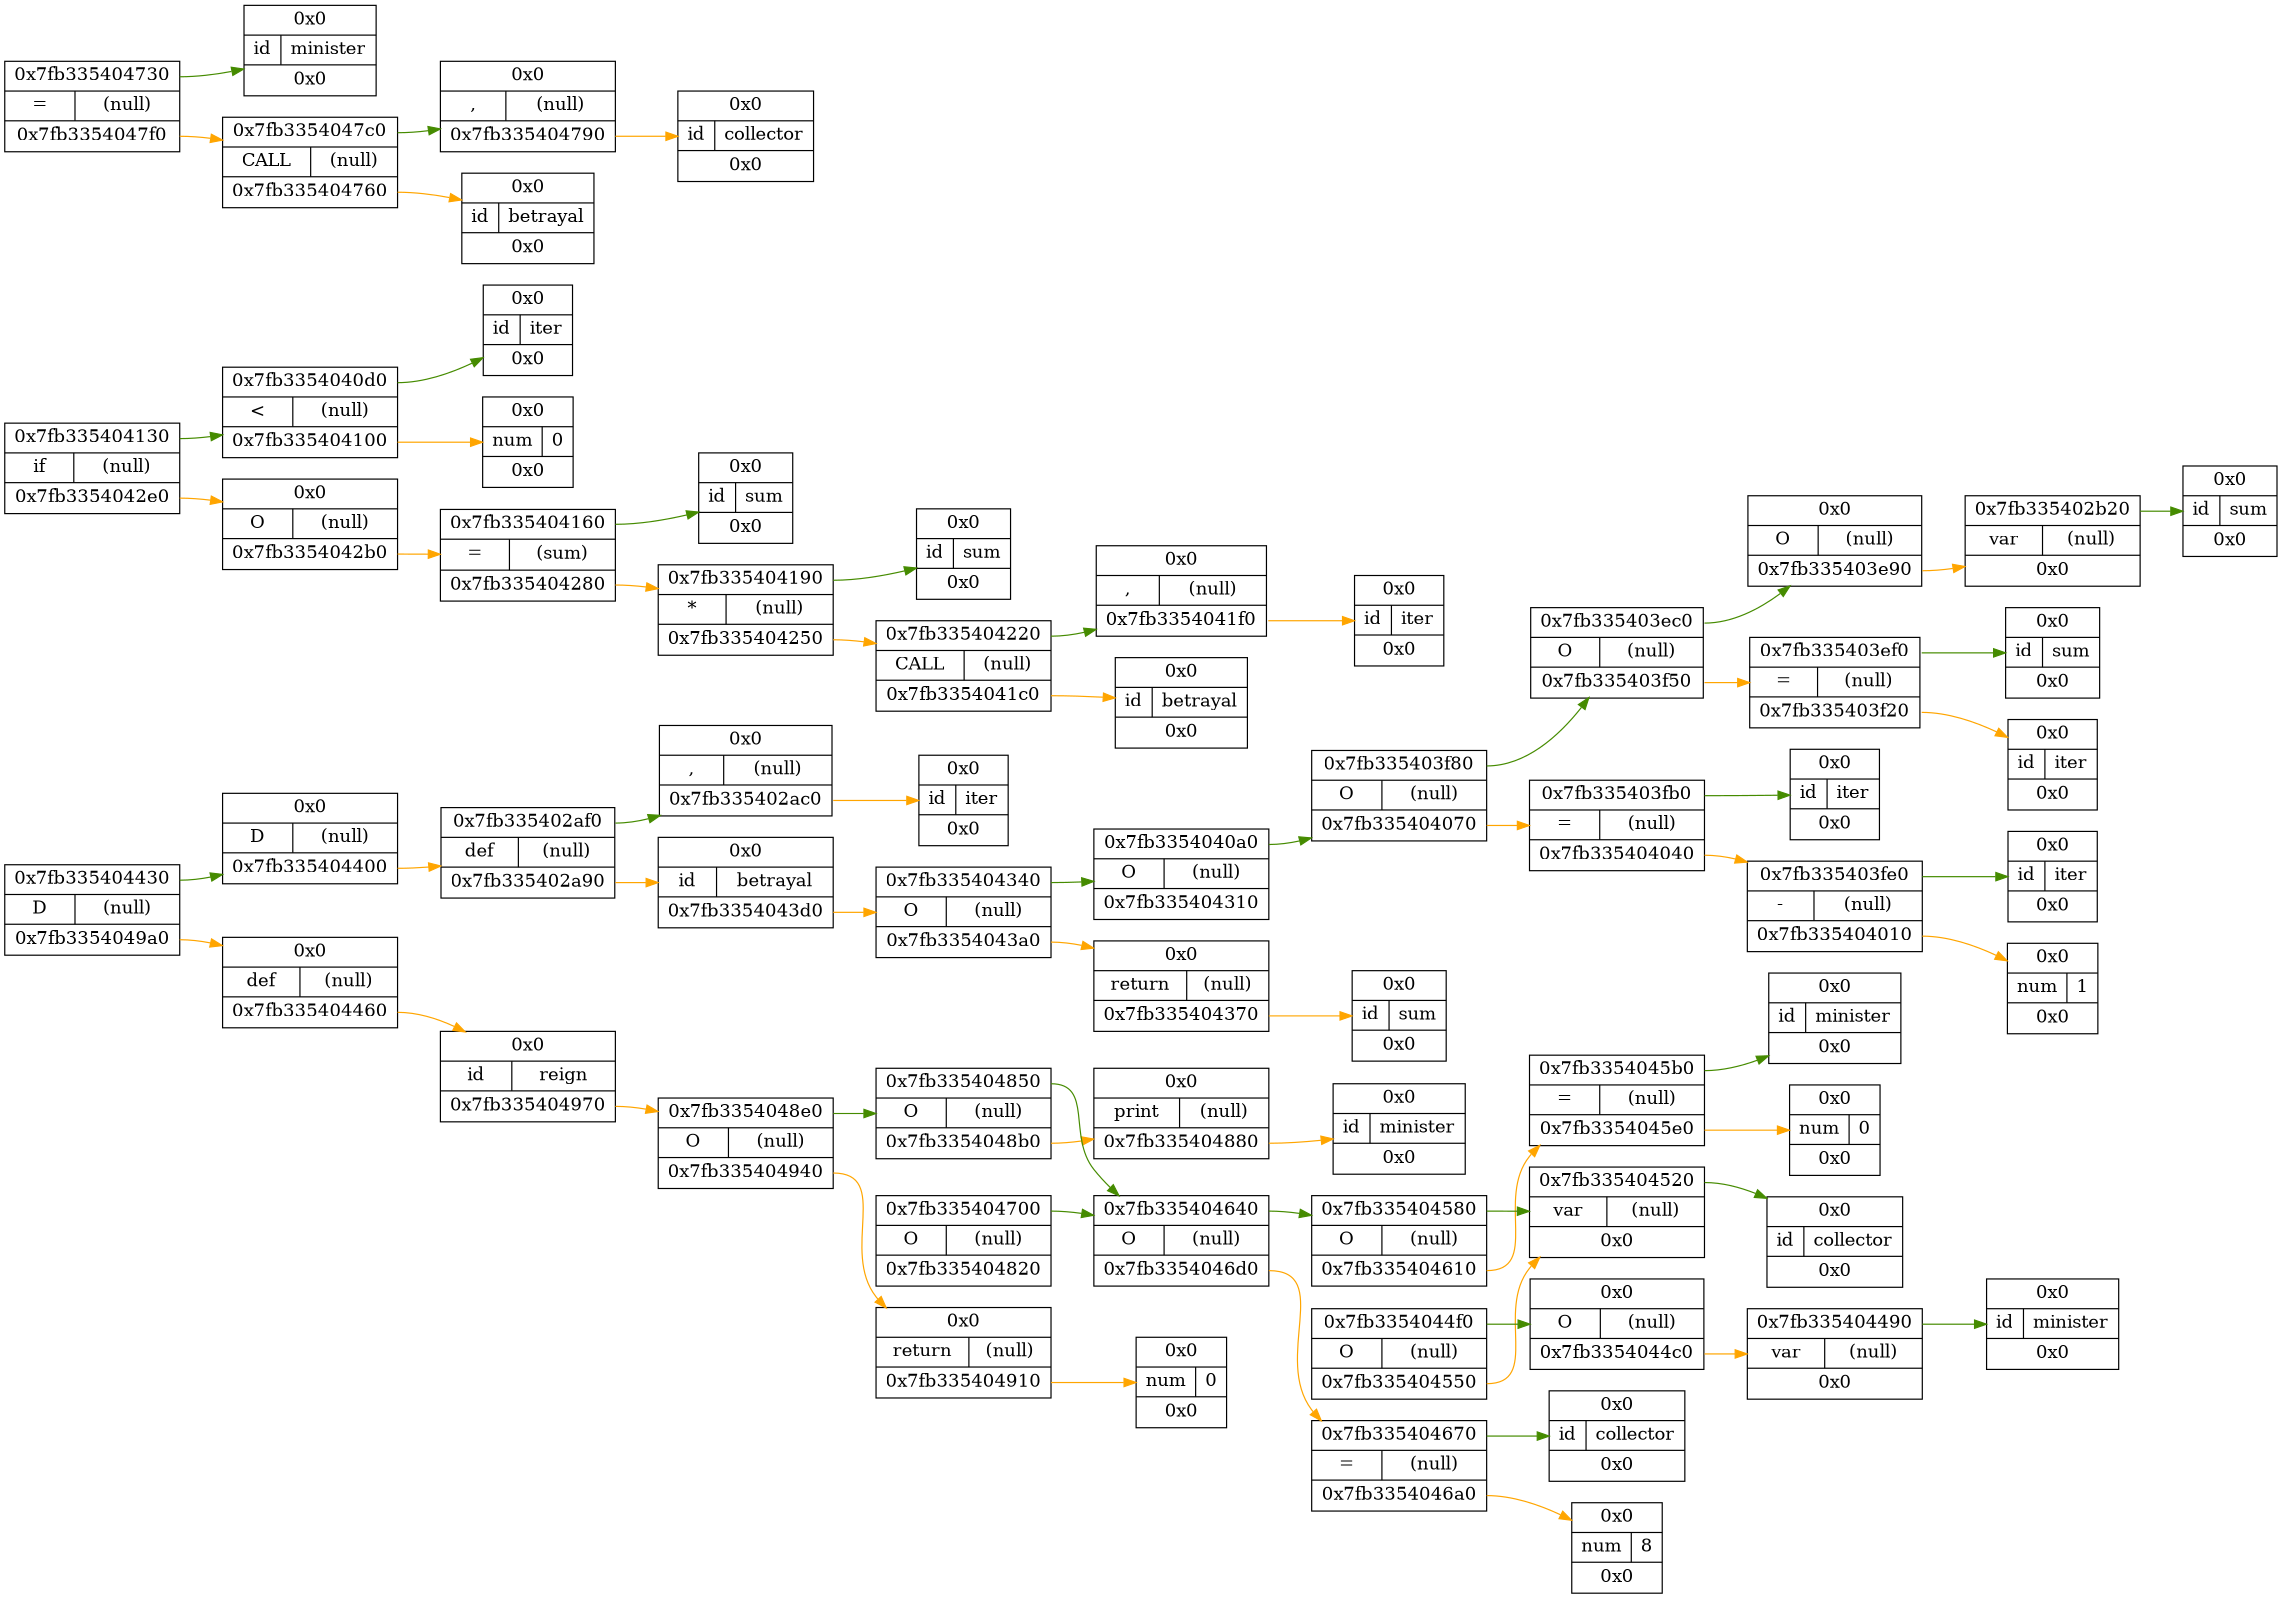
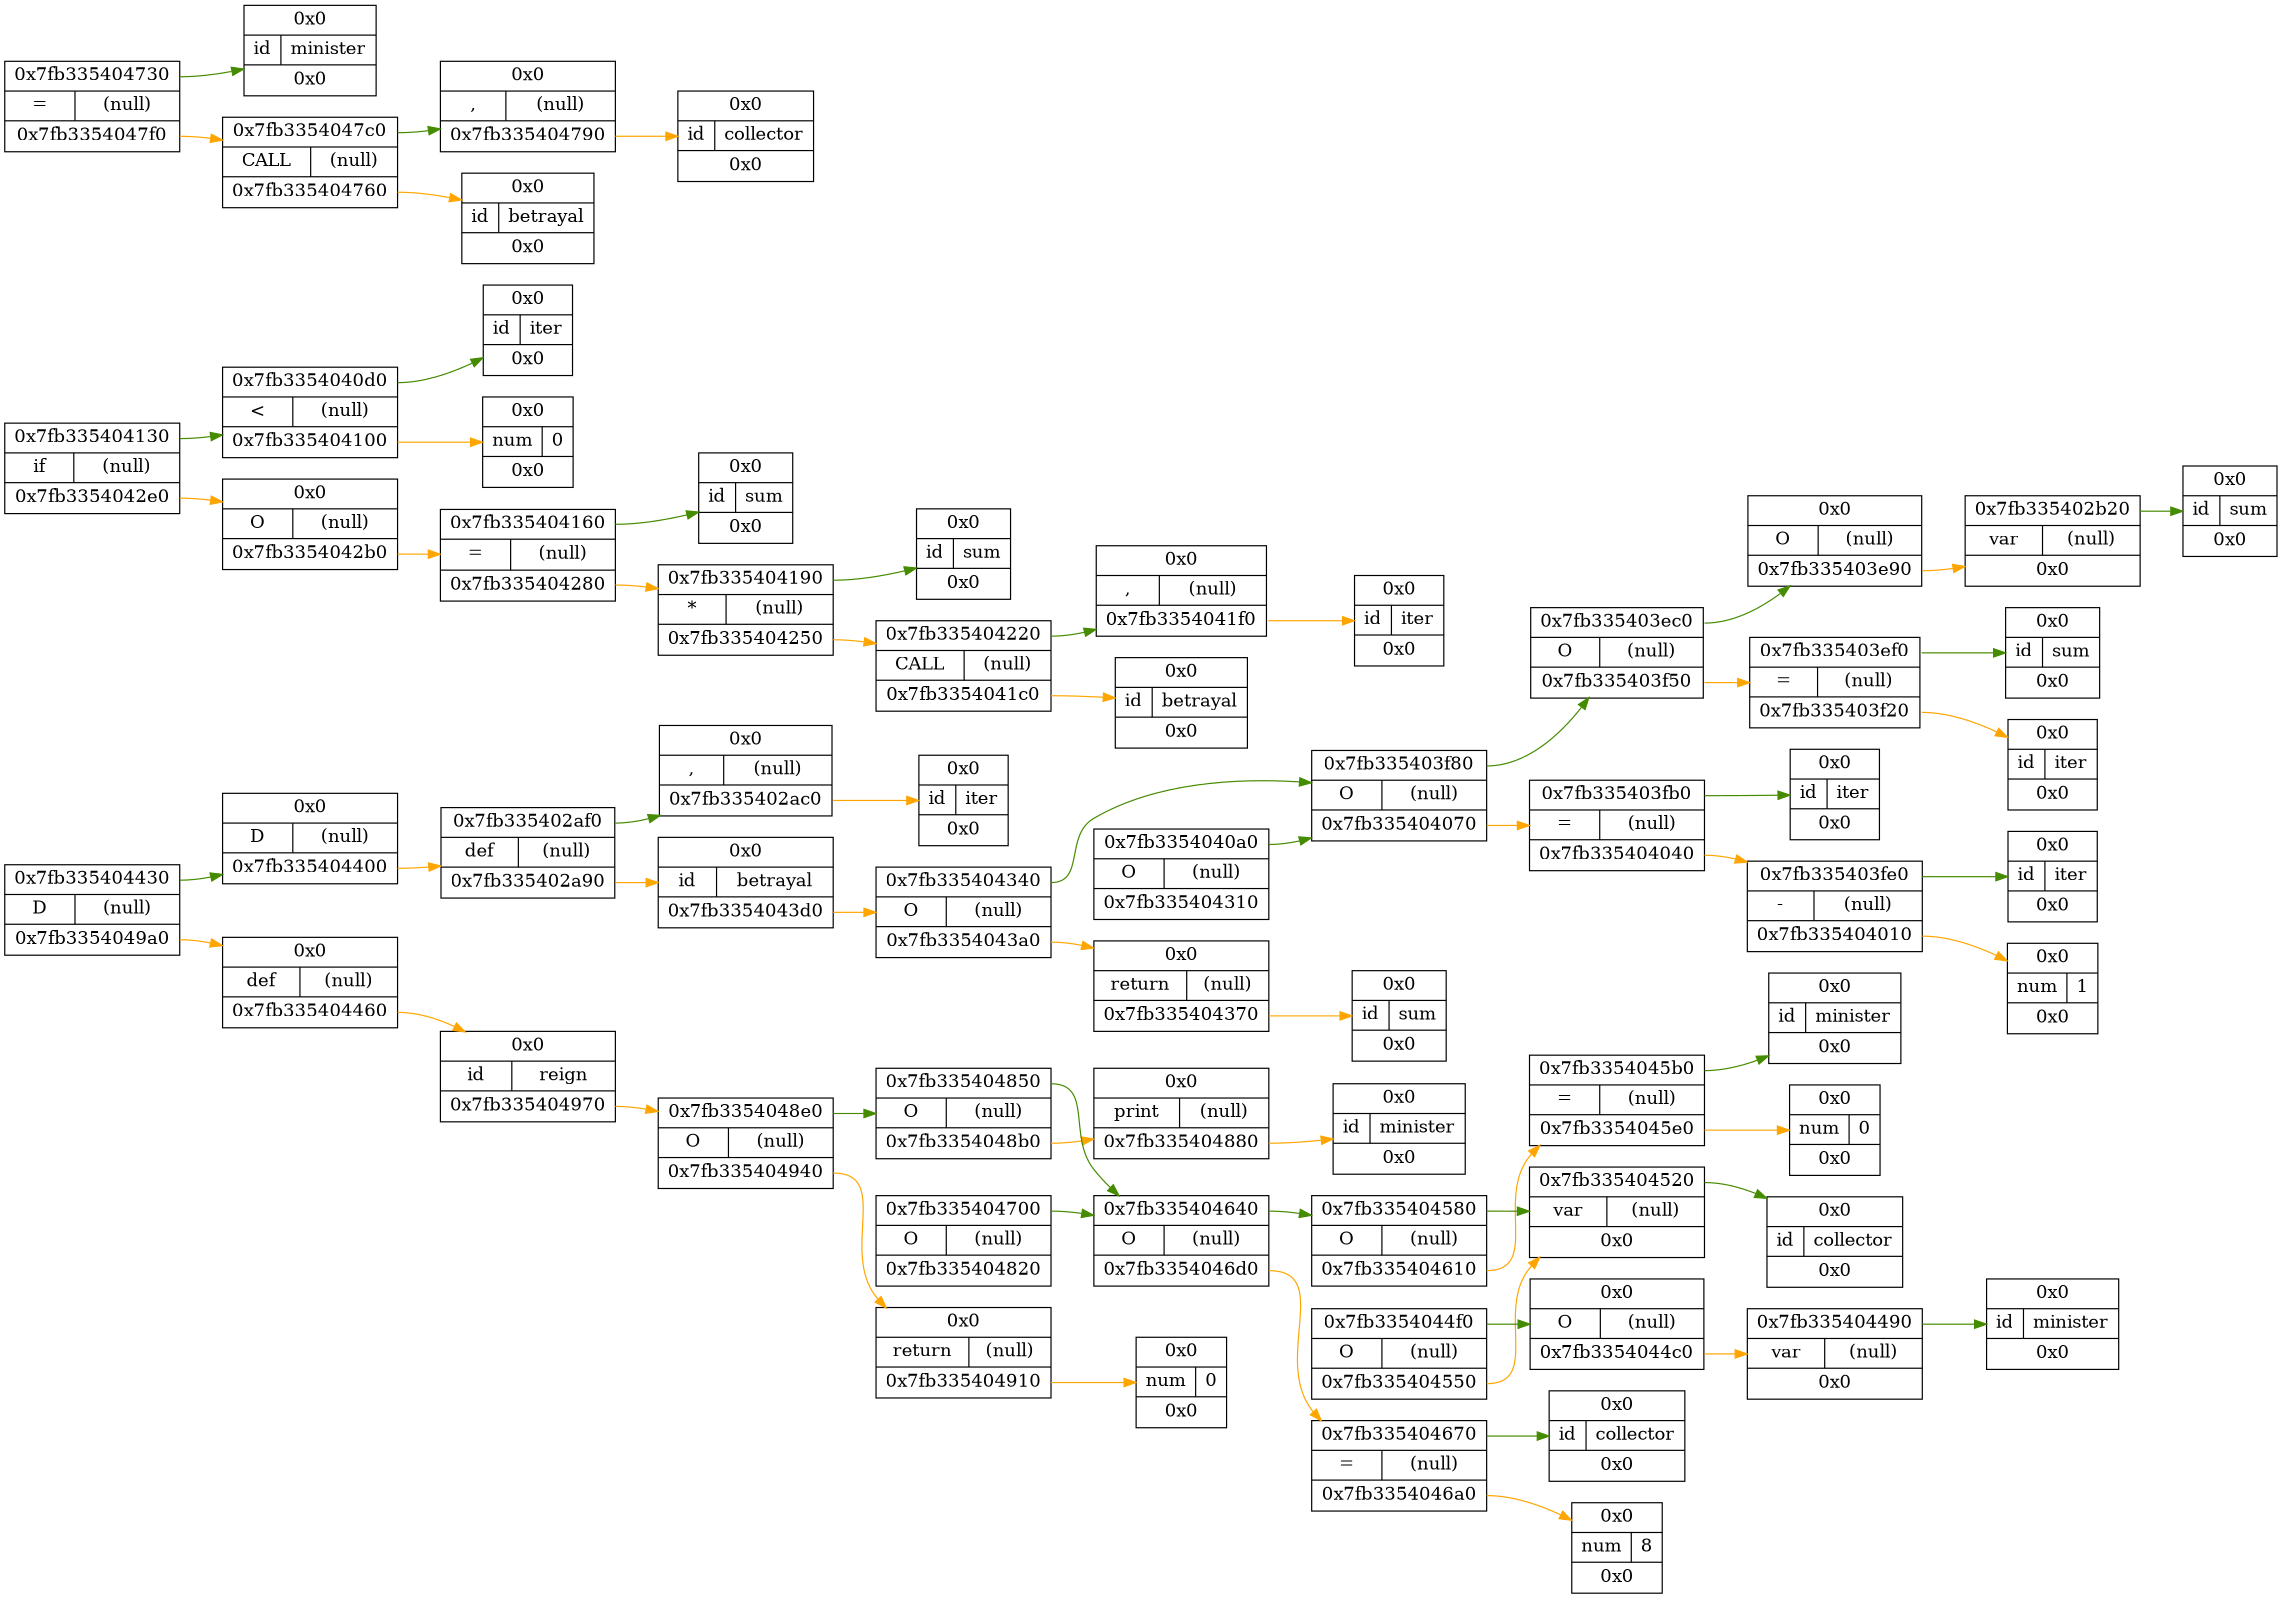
(562, 553) -> (563, 553)
(1066, 882) -> (1153, 794)
